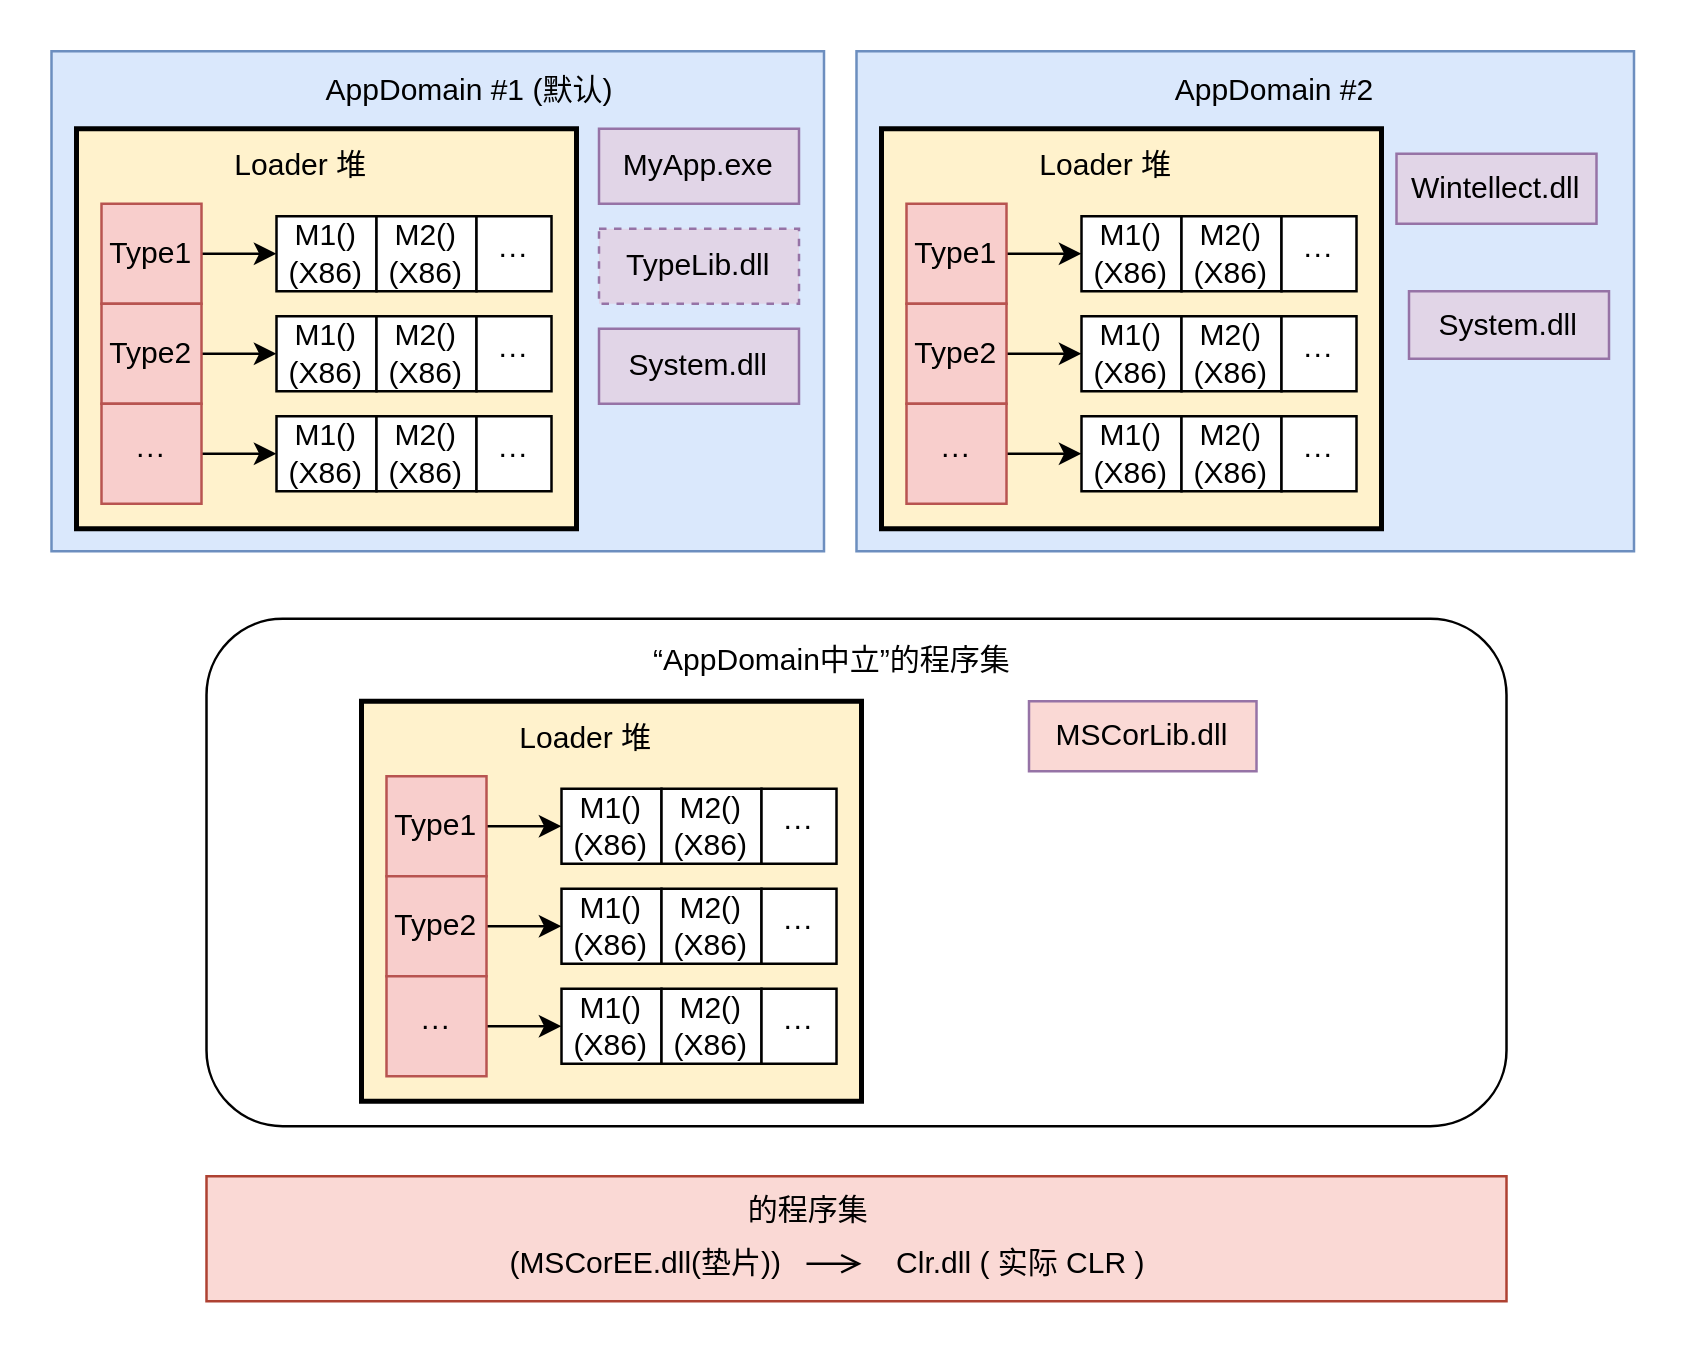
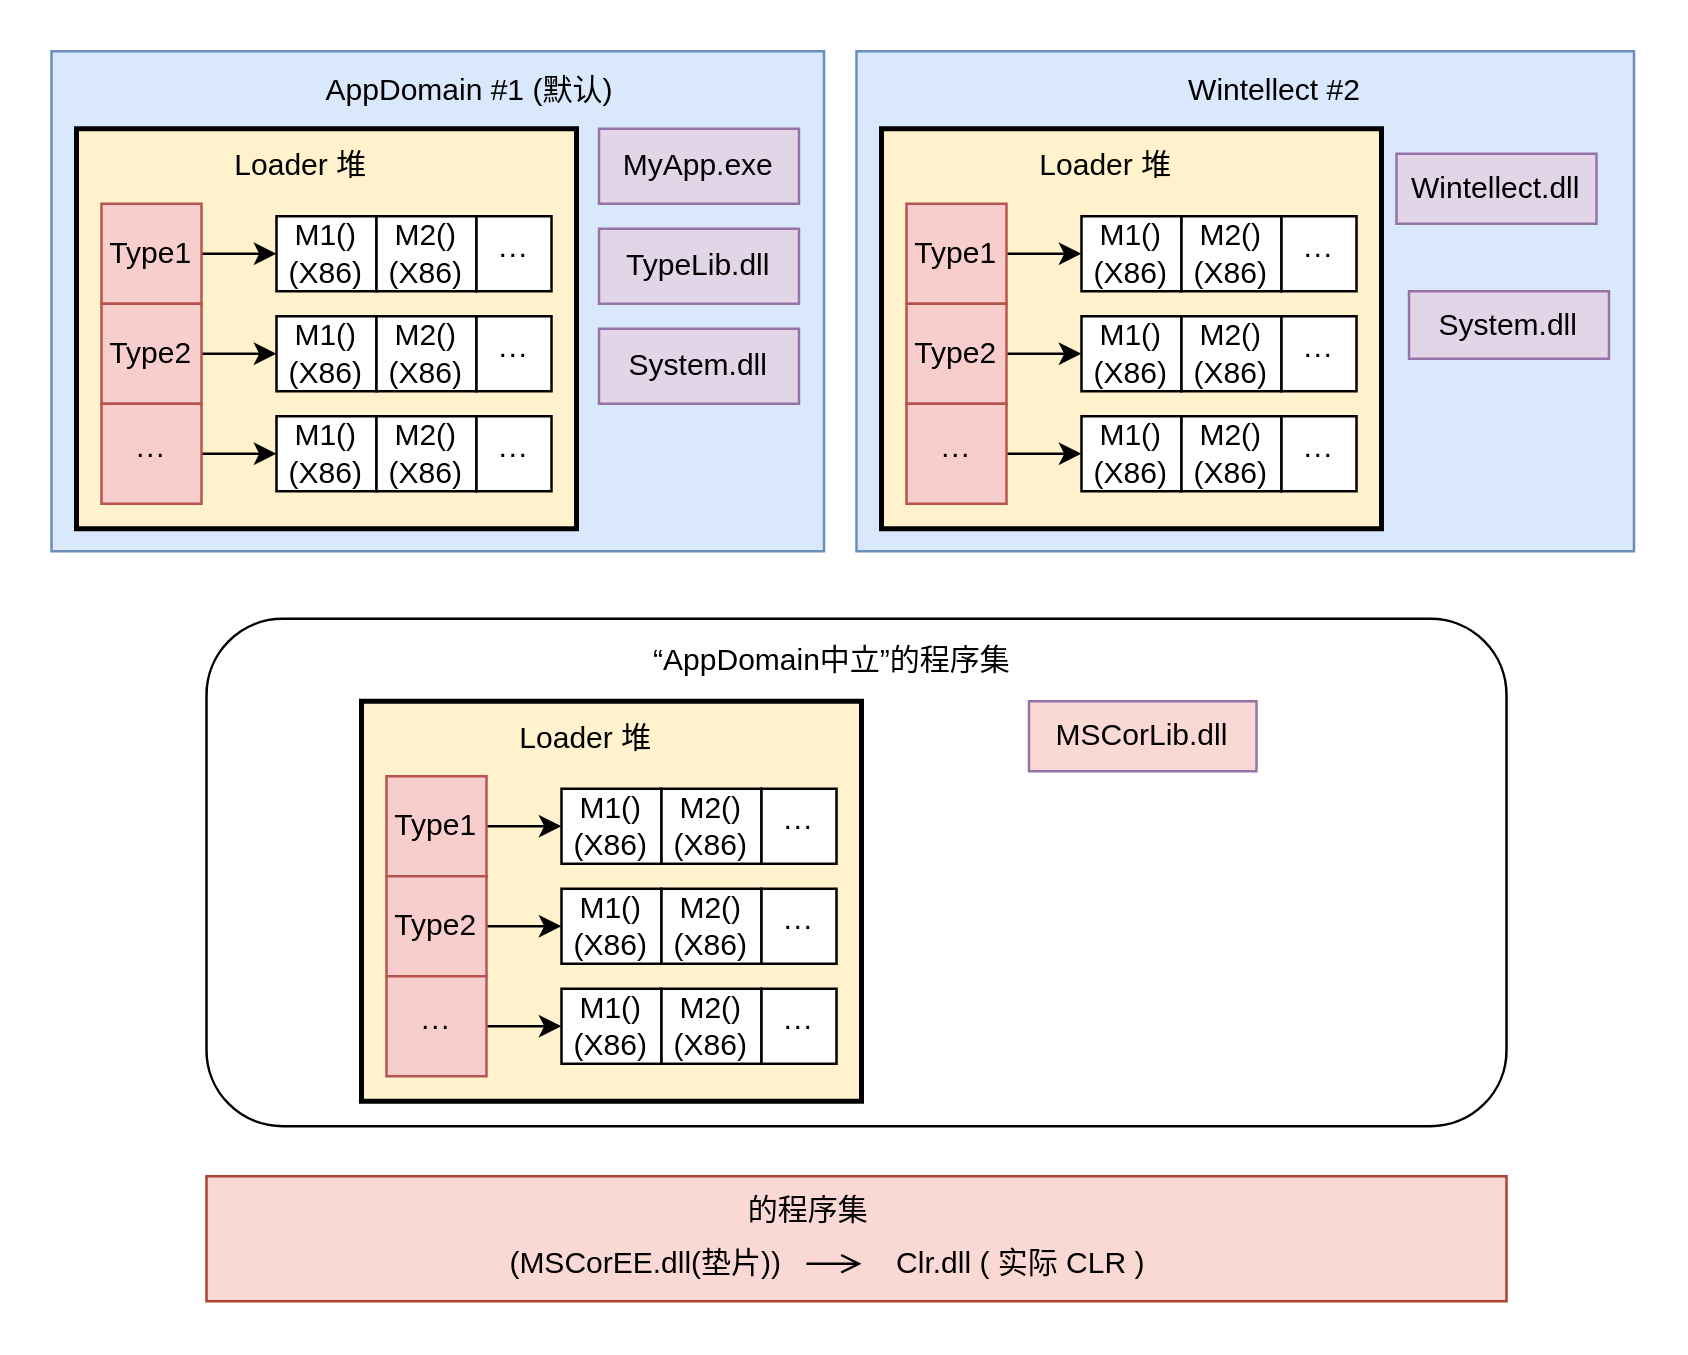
(1275, 91) -> (1275, 91)
(699, 266) -> (699, 266)
